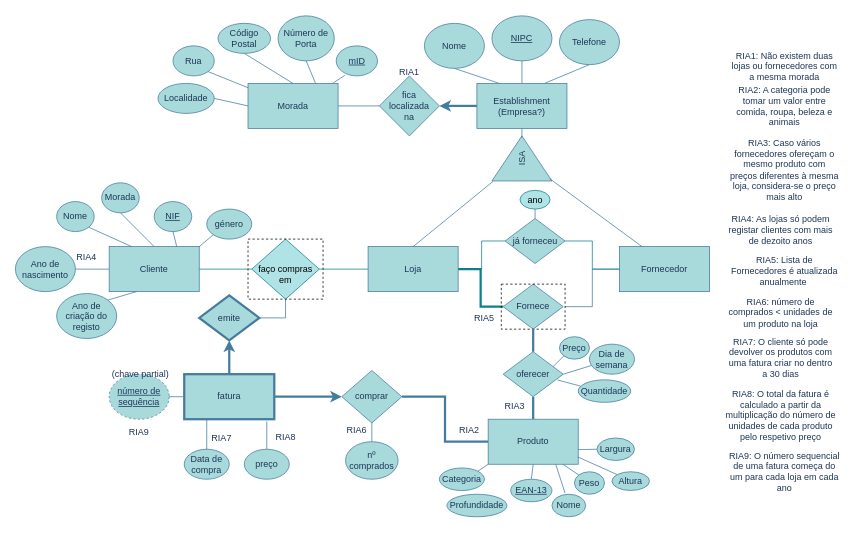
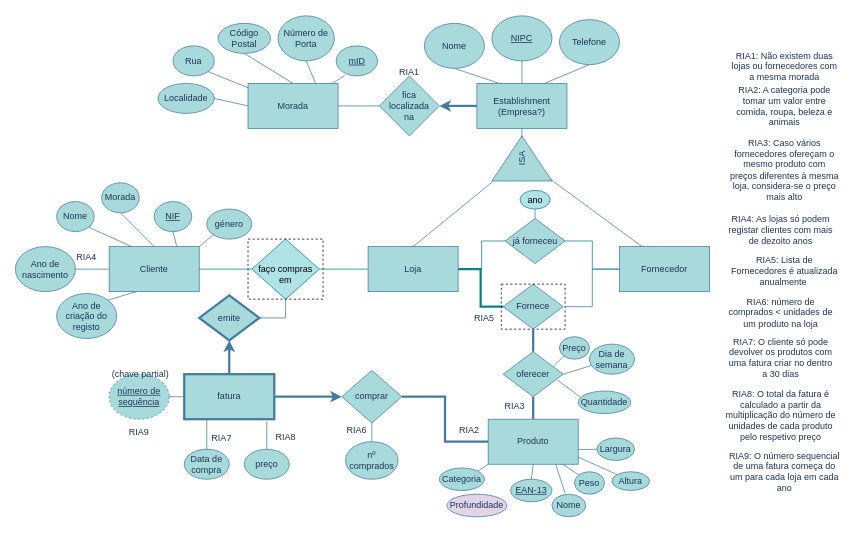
(604, 391) -> (604, 402)
(477, 505) -> (477, 505)
